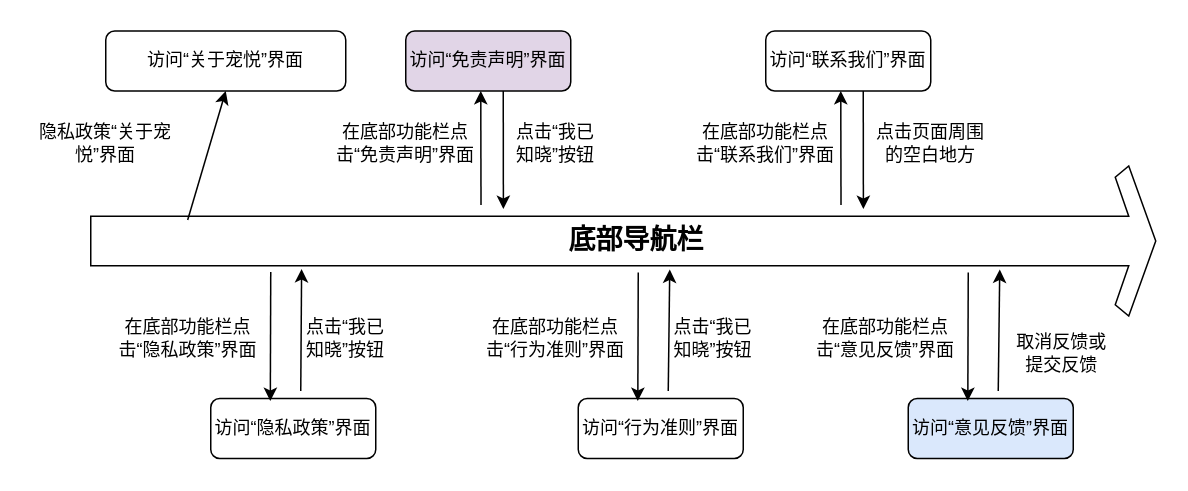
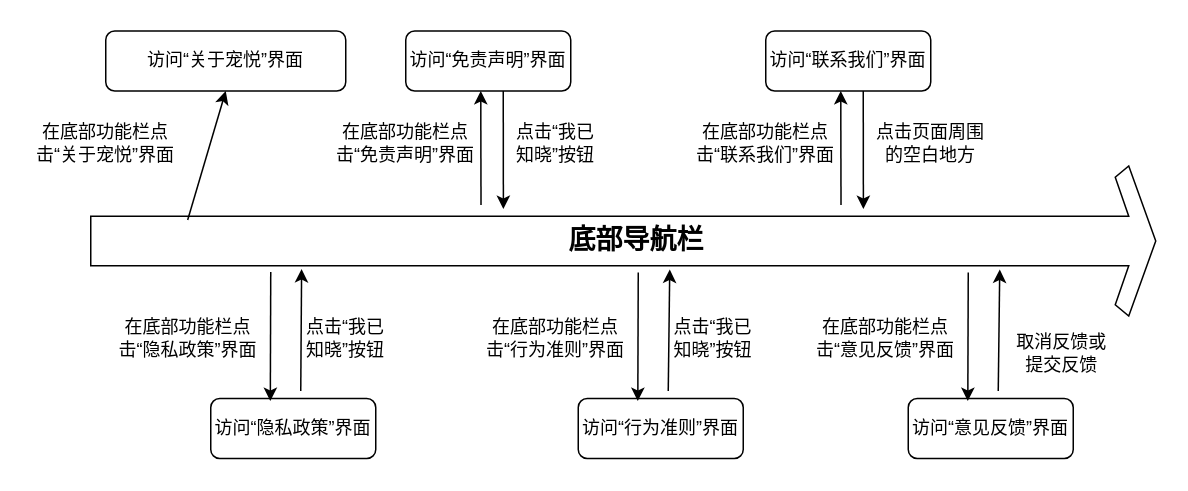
(488, 61) -> (488, 61)
(106, 143) -> (106, 143)
(991, 428) -> (991, 428)
